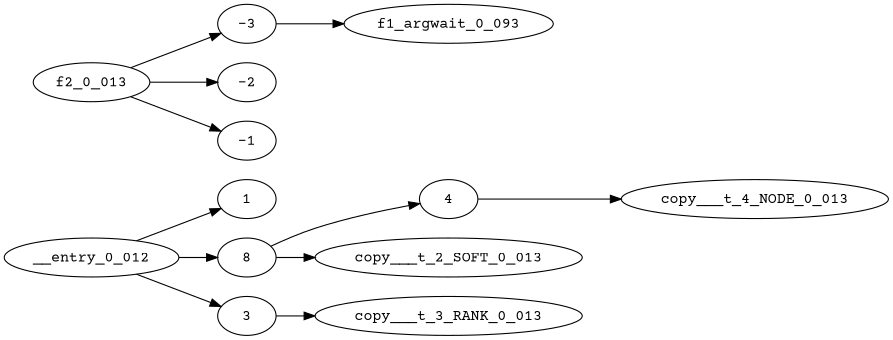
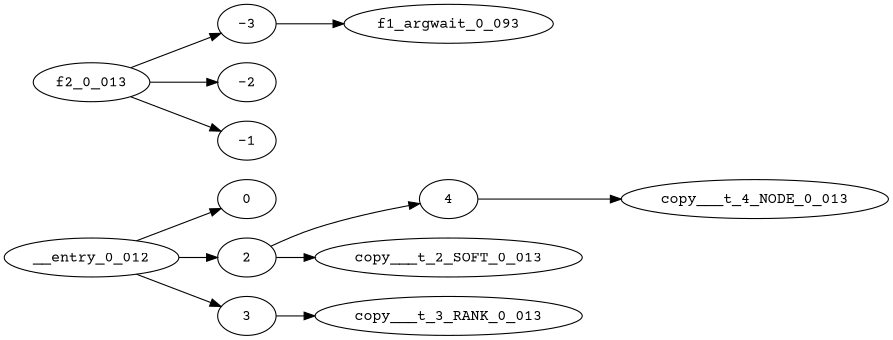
(247, 199) -> (247, 199)
(247, 258) -> (247, 258)
